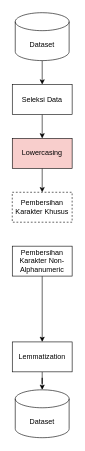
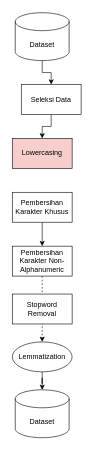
(42, 99) -> (51, 99)
(42, 186) -> none
(42, 207) -> (42, 207)
none -> (42, 240)
(42, 307) -> (42, 307)
none -> (42, 309)
(42, 357) -> (42, 357)
